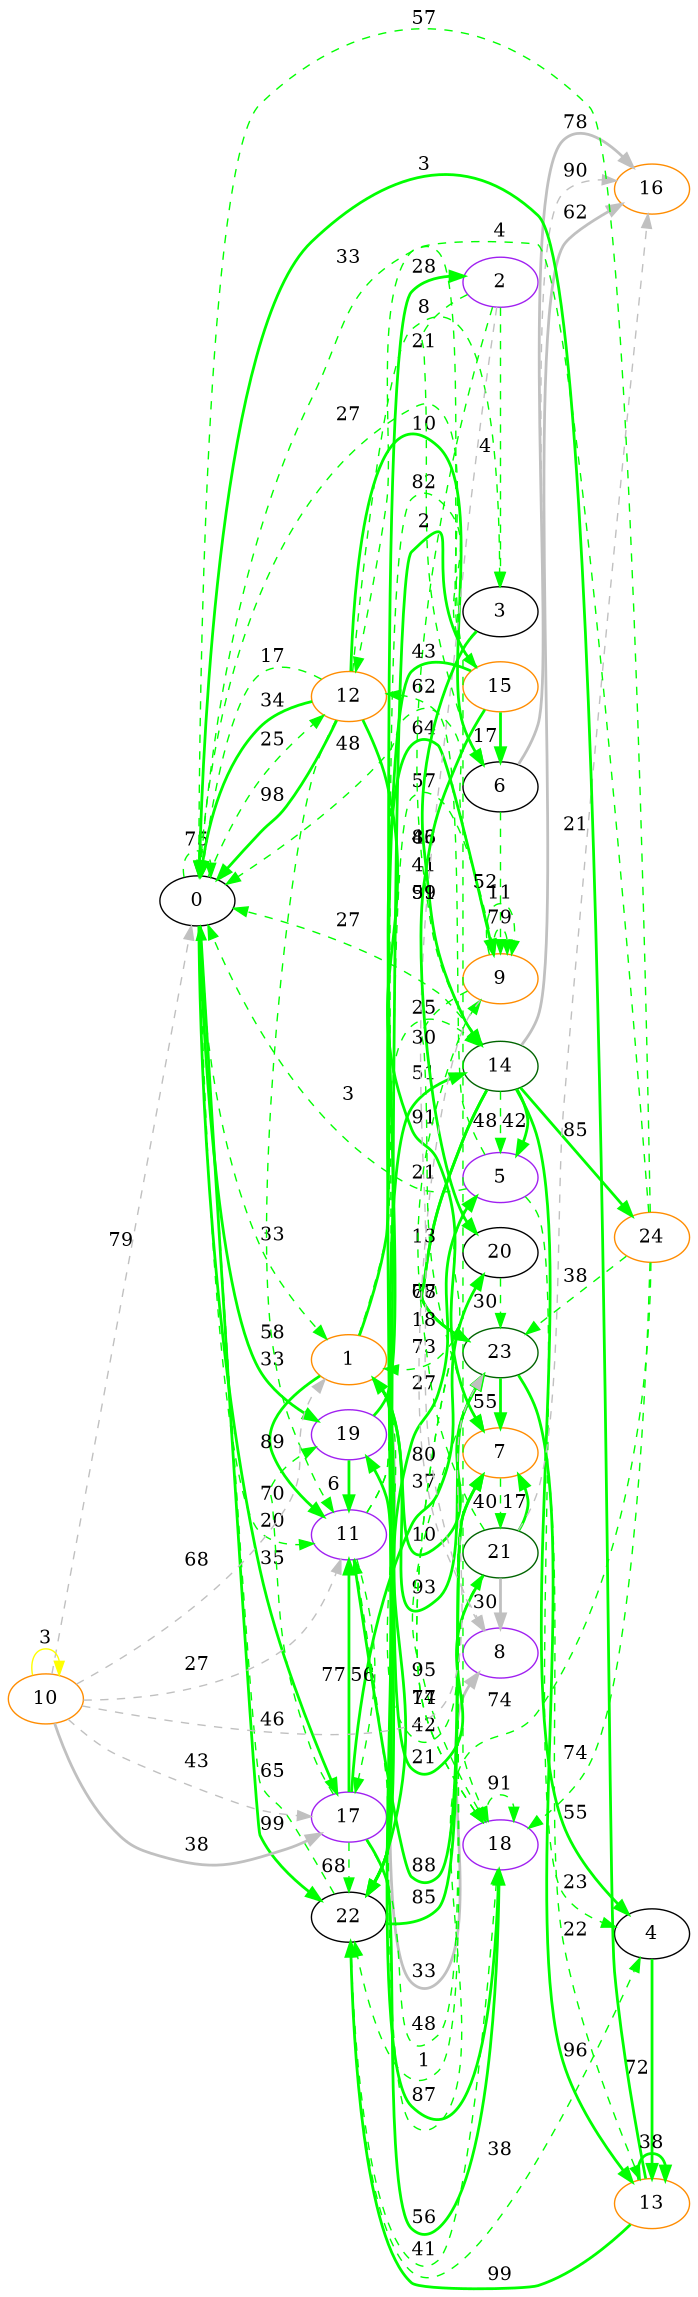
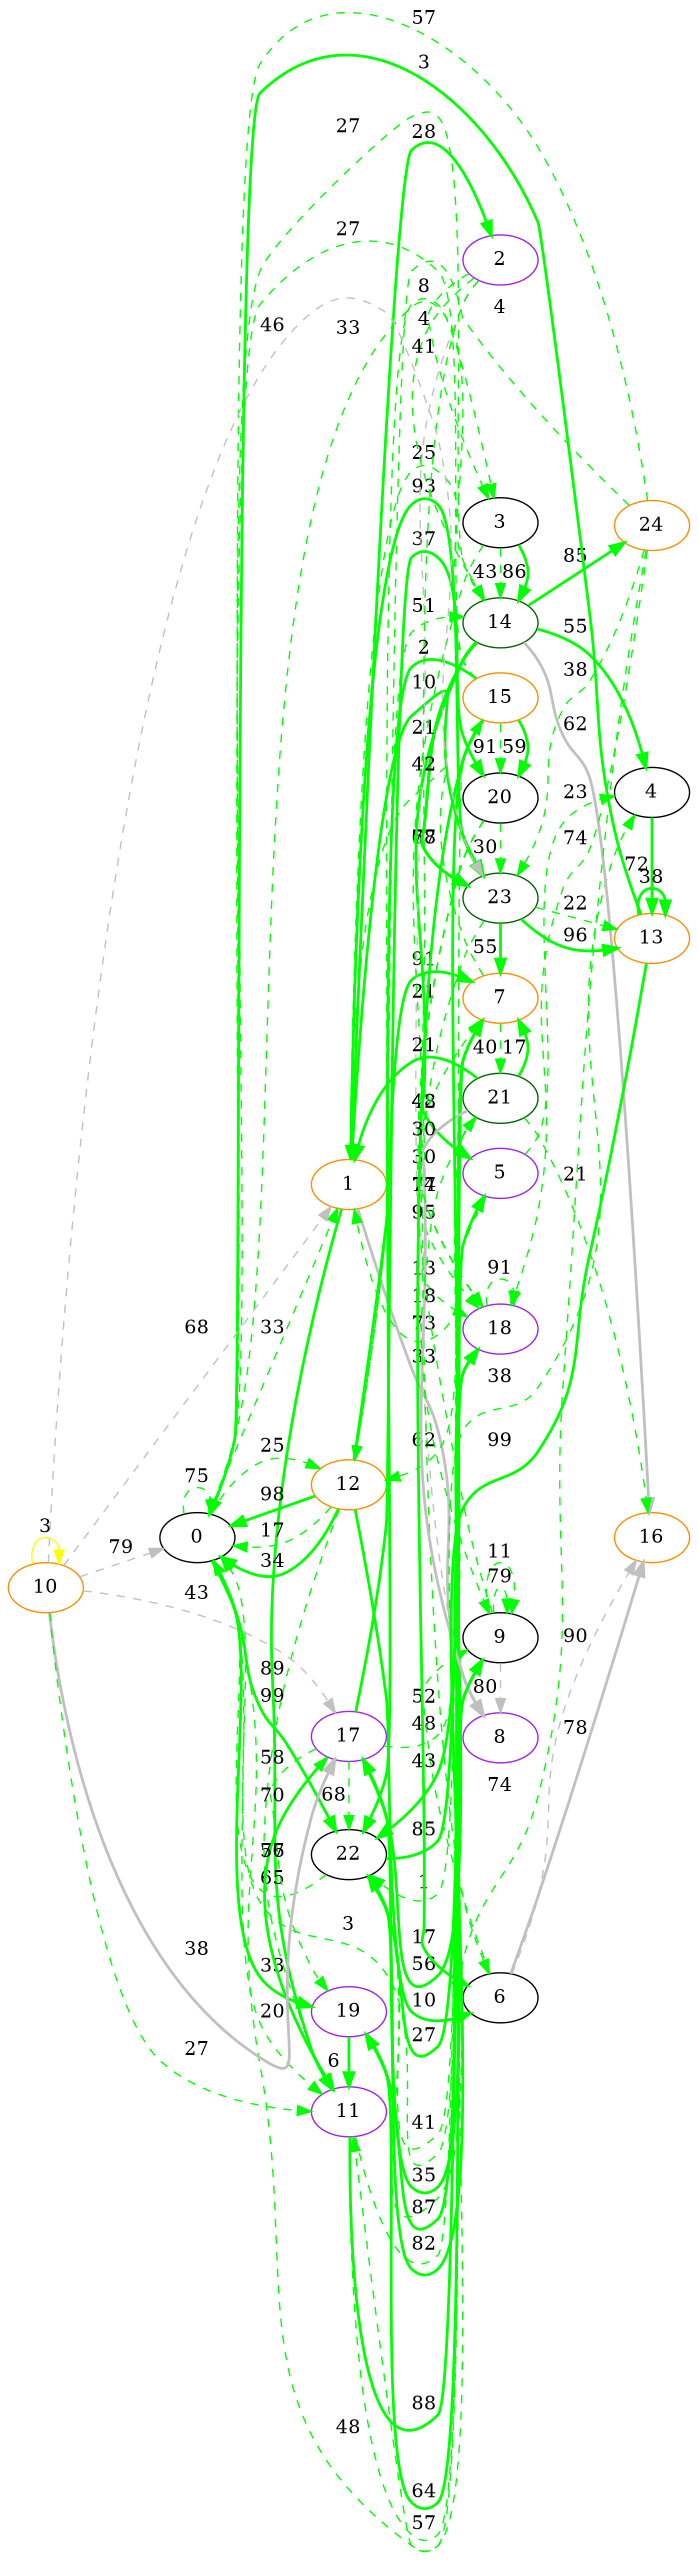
(583, 881) -> (605, 1301)
(500, 979) -> (500, 1638)
(391, 1478) -> (388, 1212)
(261, 1575) -> (411, 2185)
(233, 1676) -> (98, 1916)
